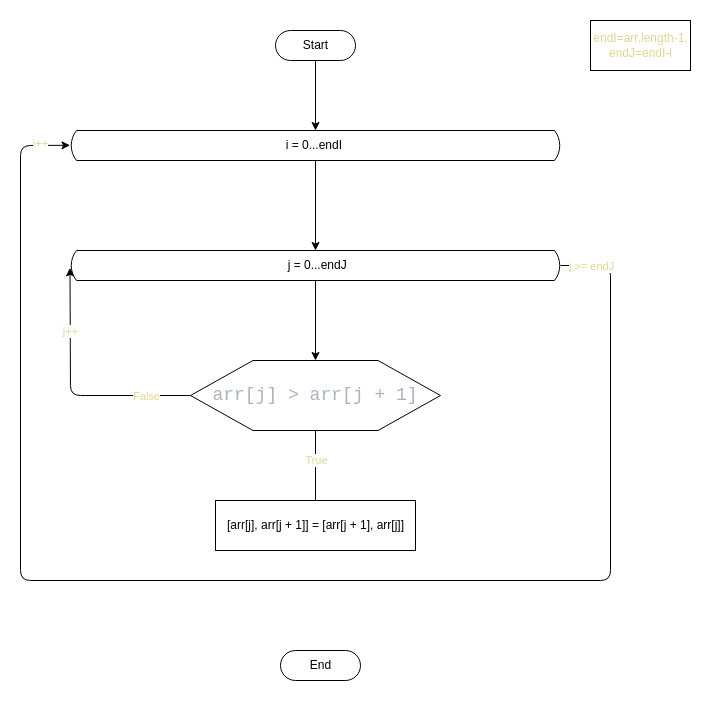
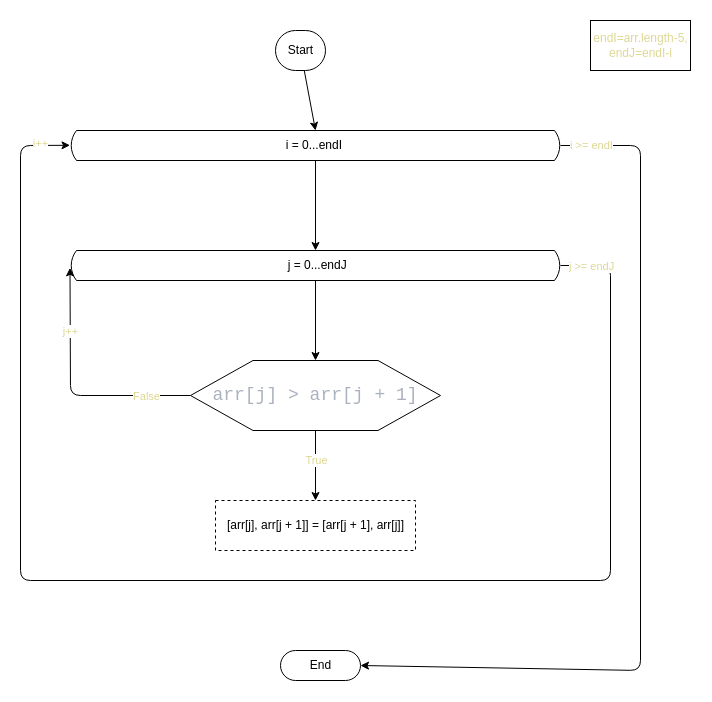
(316, 46) -> (301, 51)
(641, 46) -> (641, 46)
(316, 495) -> (316, 492)
(316, 526) -> (316, 526)
none -> (641, 530)
